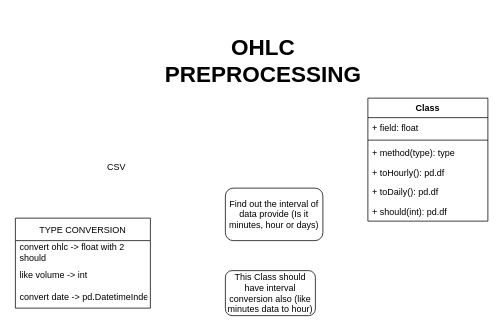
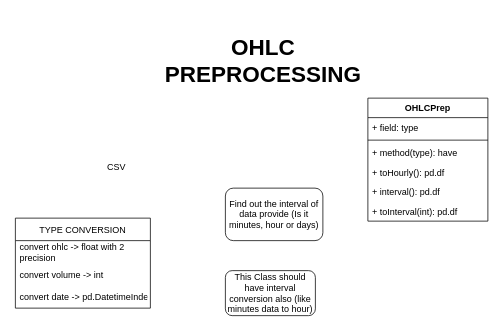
(428, 108) -> (428, 108)
(400, 128) -> (399, 128)
(419, 153) -> (419, 153)
(410, 192) -> (413, 192)
(415, 212) -> (425, 212)
(81, 247) -> (81, 247)
(57, 275) -> (67, 275)
